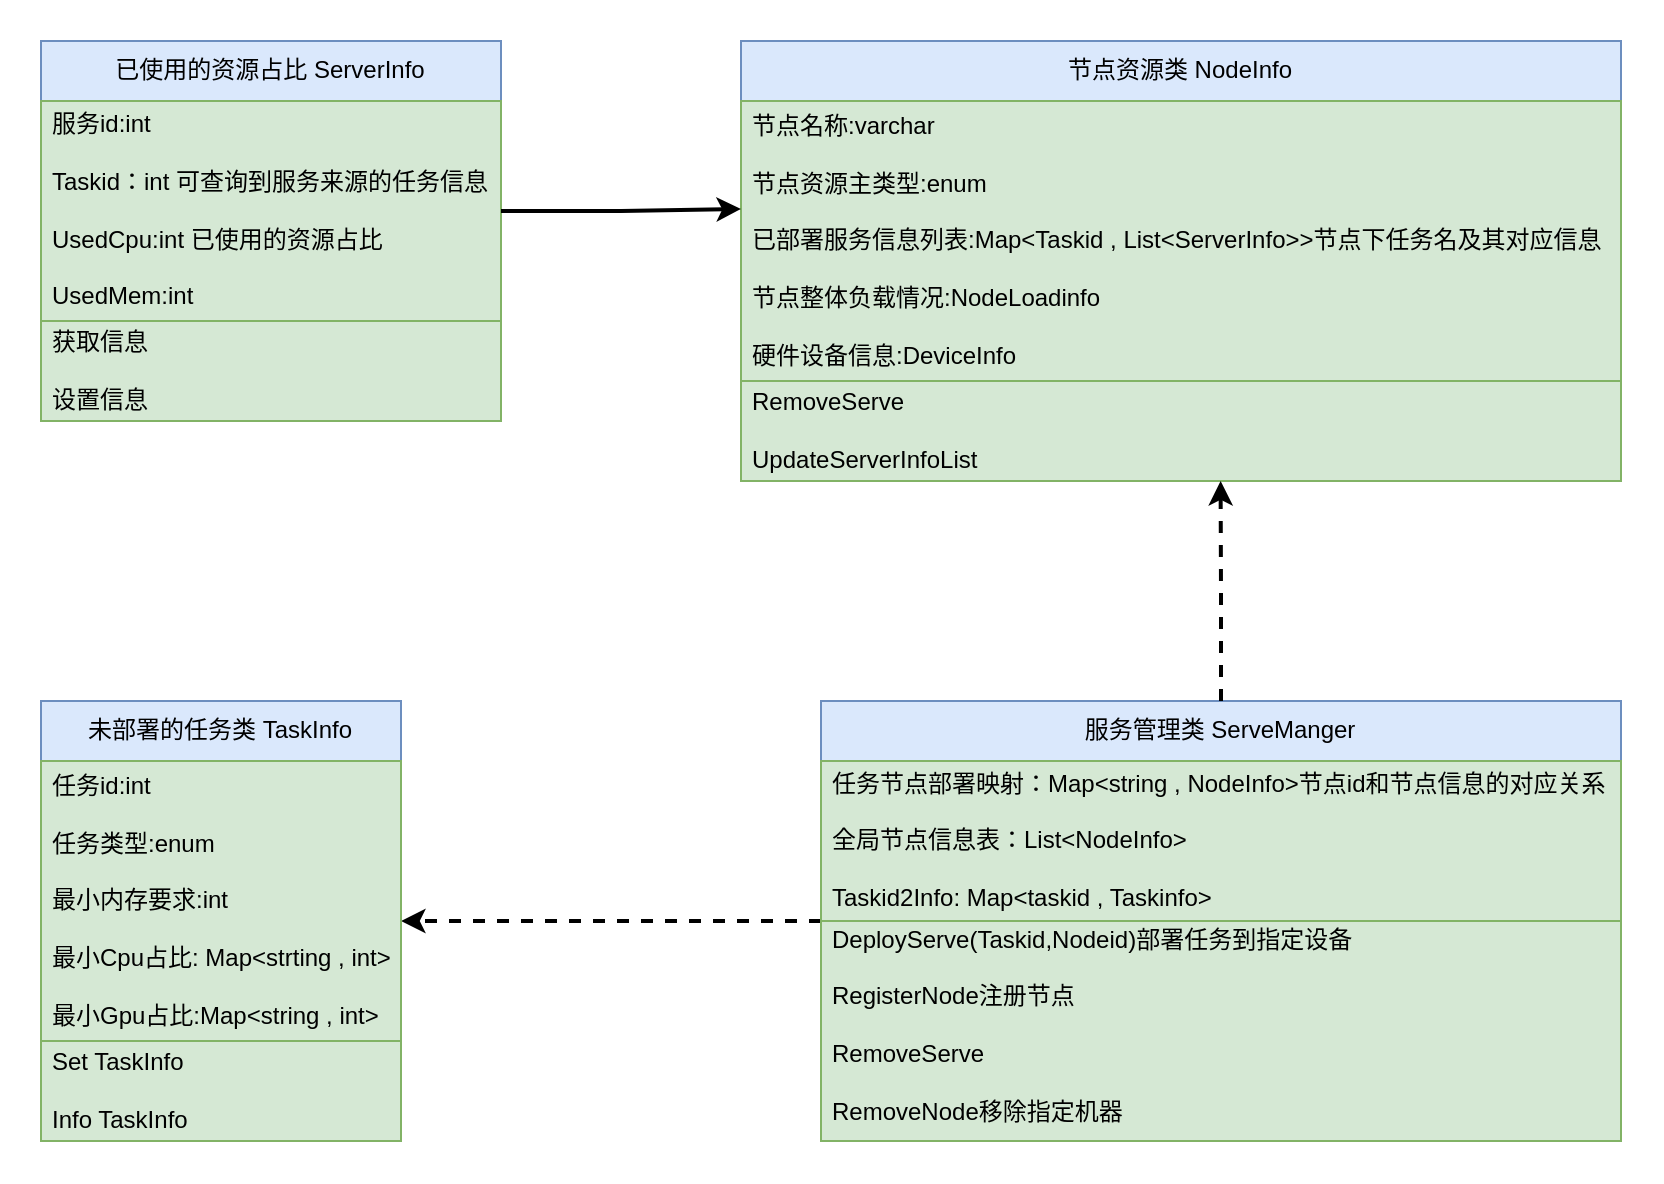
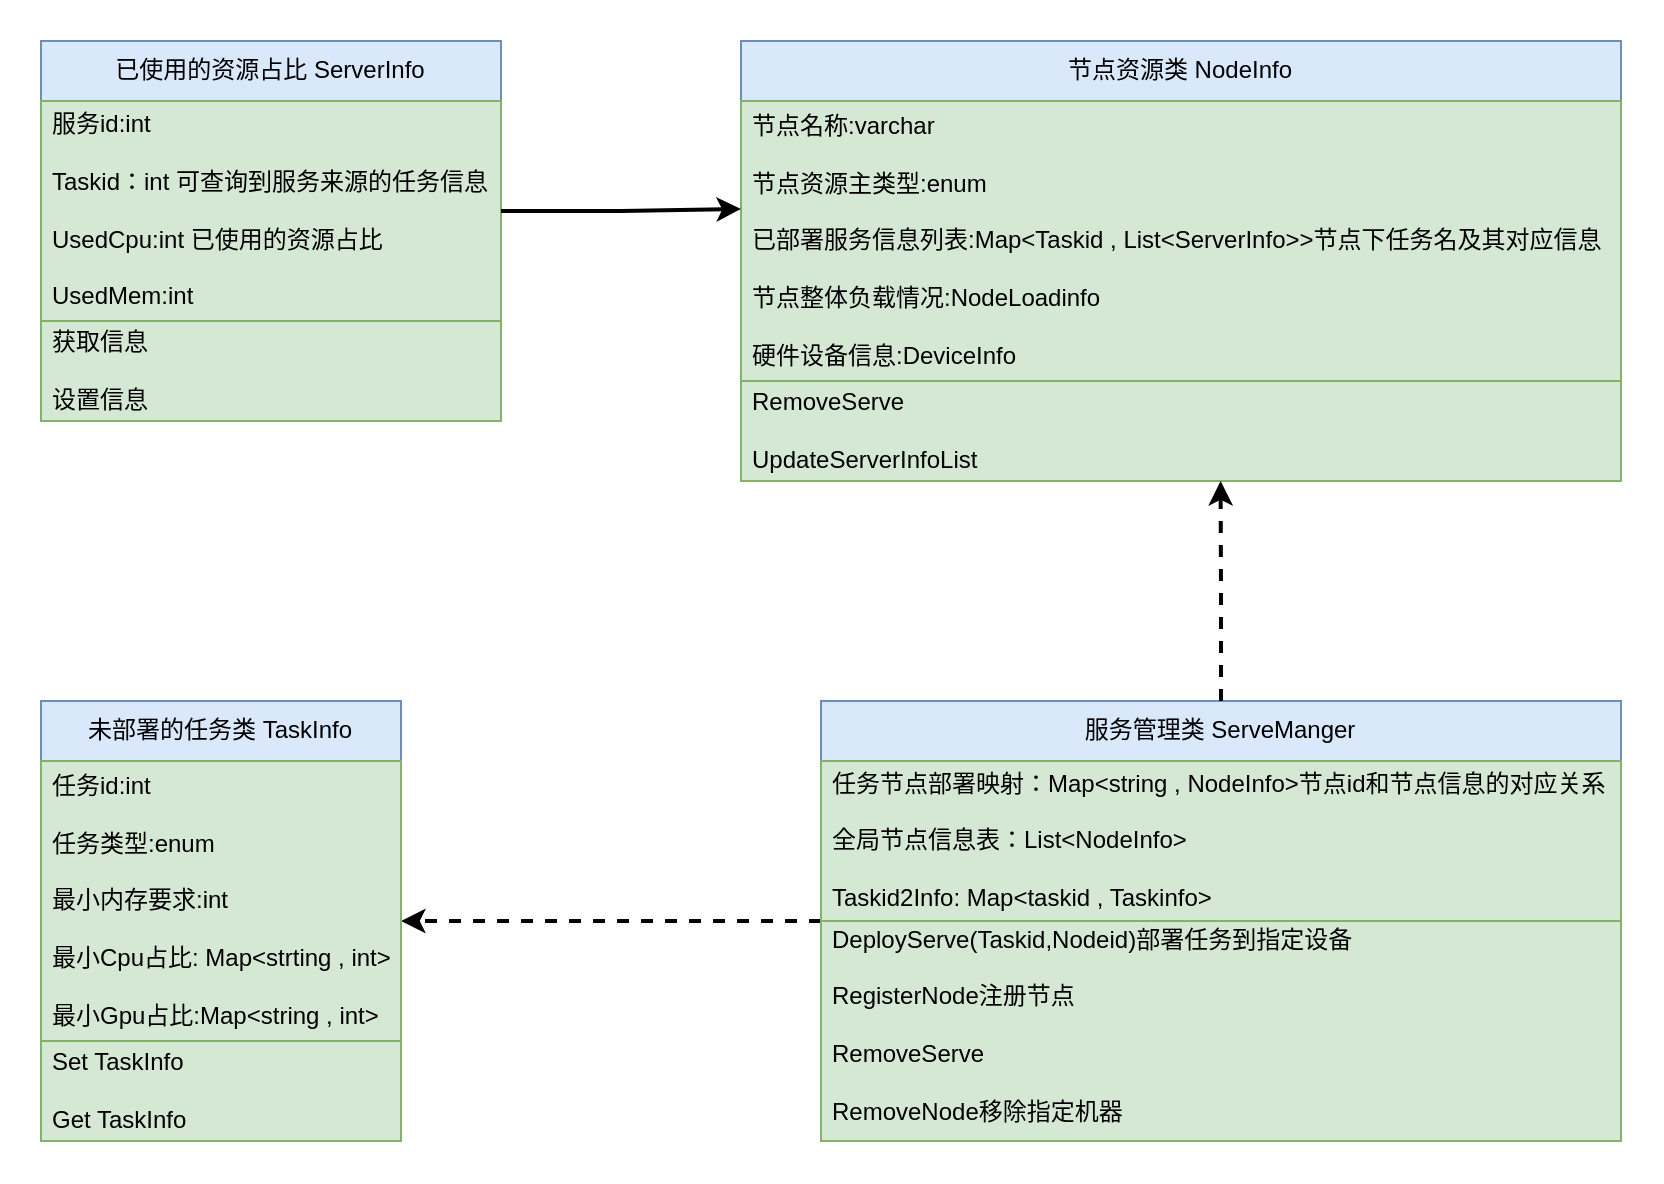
(137, 1091) -> (131, 1091)
